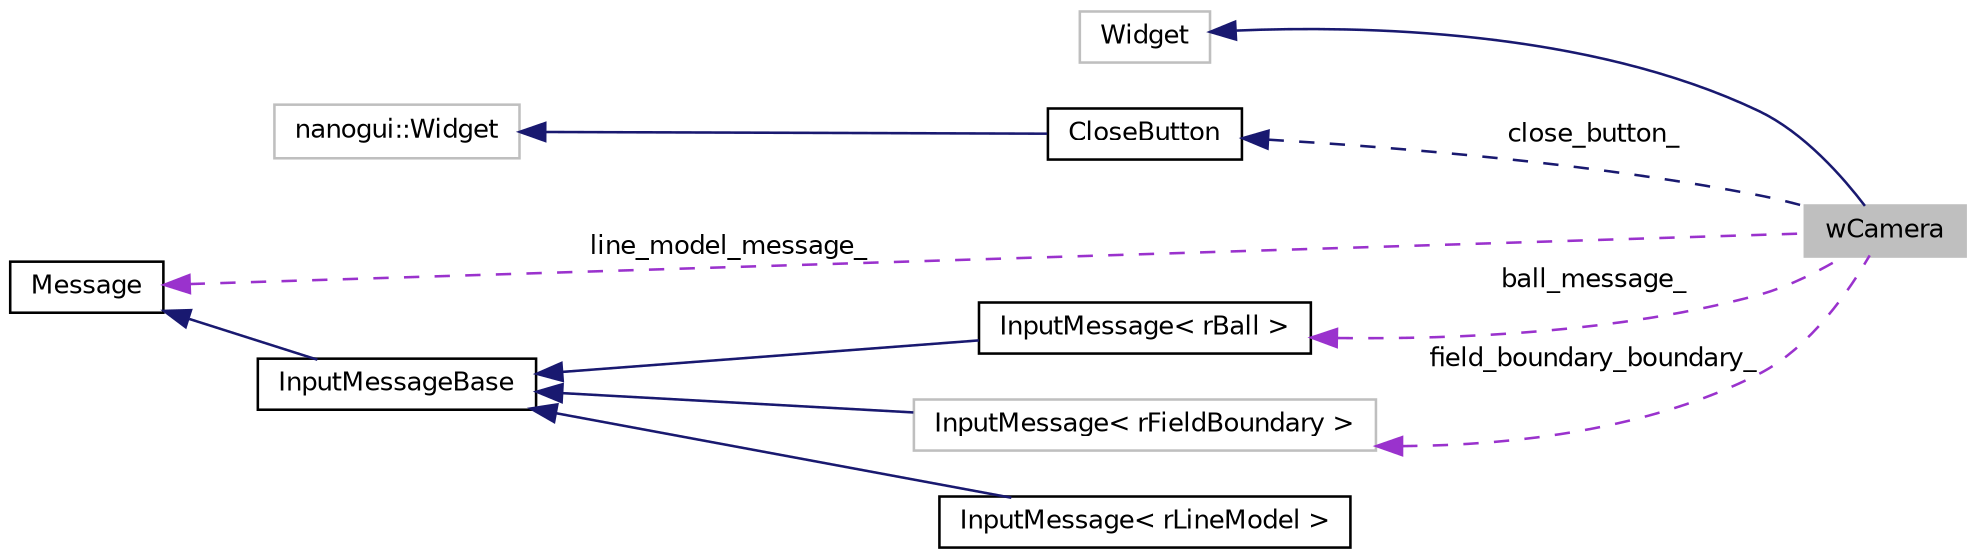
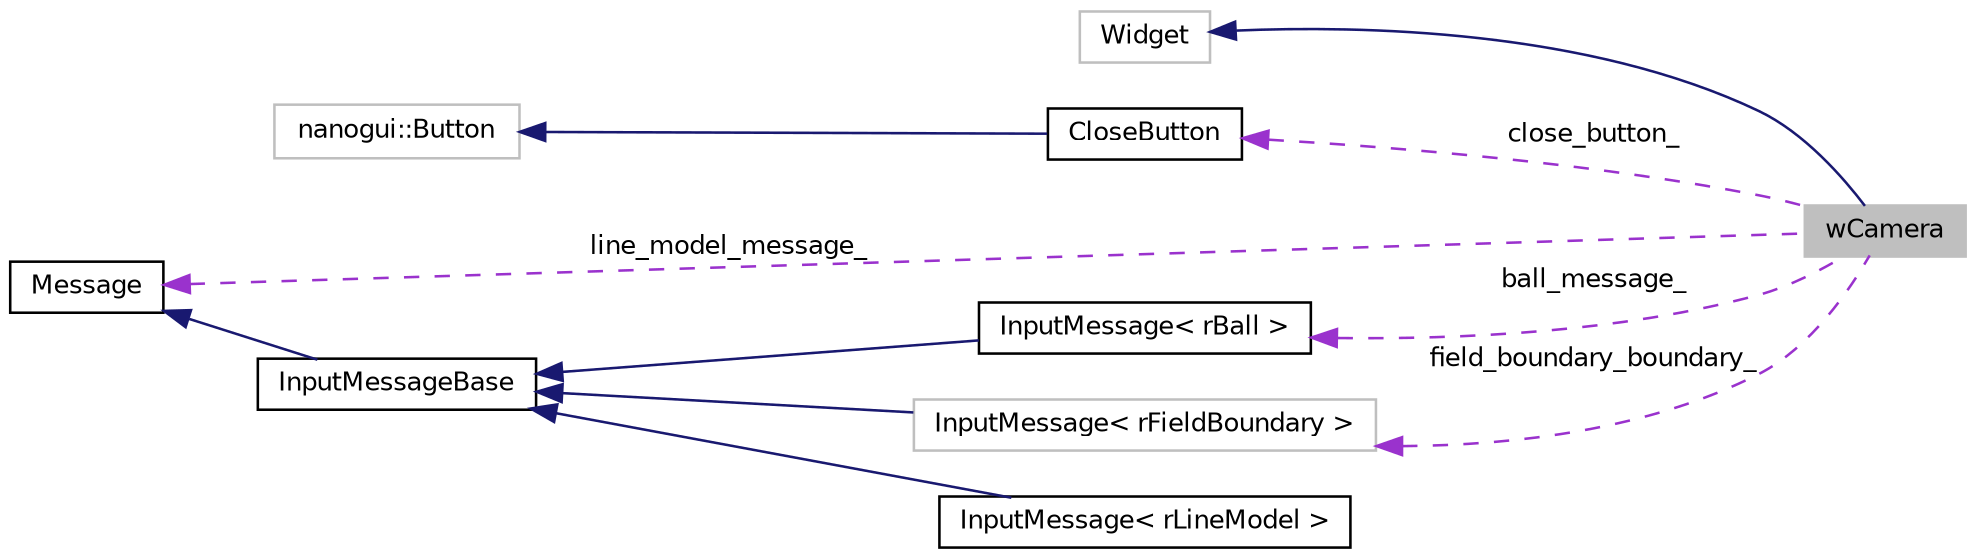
(397, 131) -> (397, 131)
(1539, 163) -> (1539, 163)
